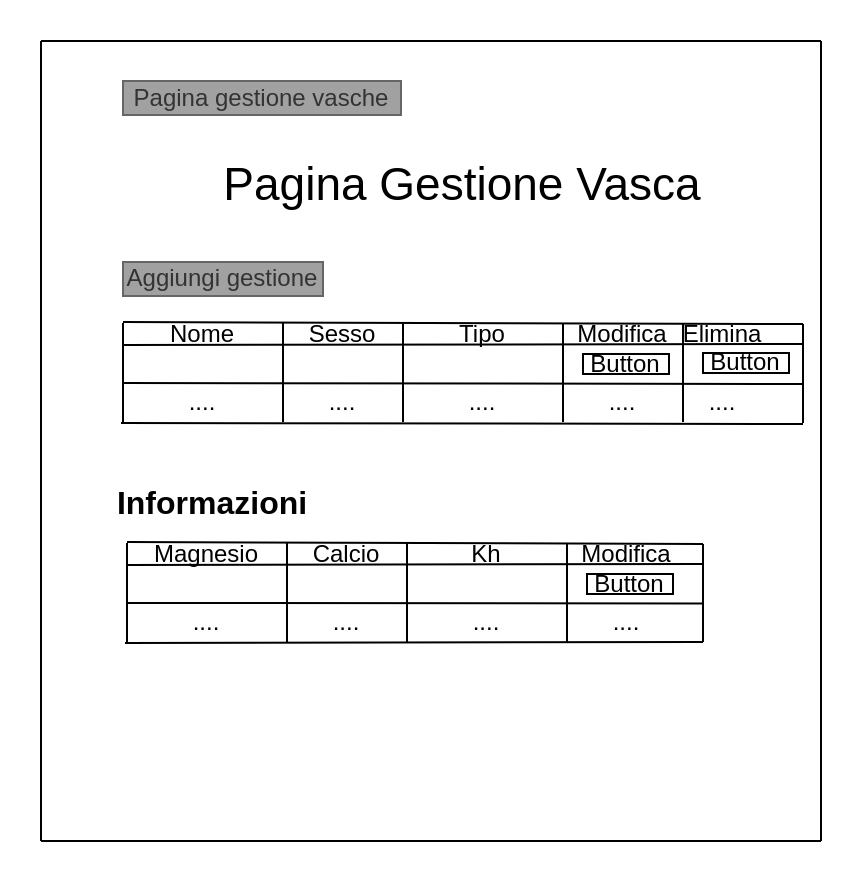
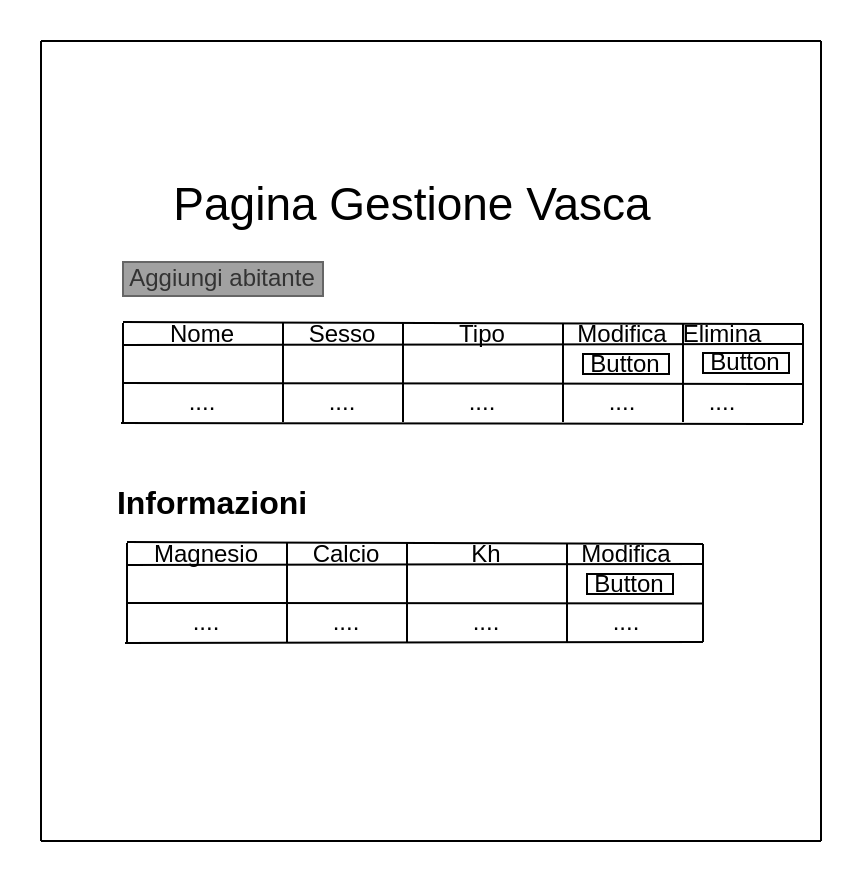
(262, 98) -> none
(463, 185) -> (413, 205)
(223, 279) -> (223, 279)
